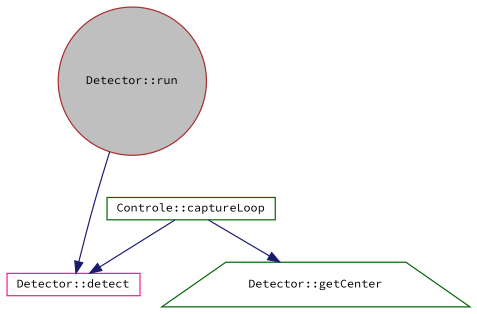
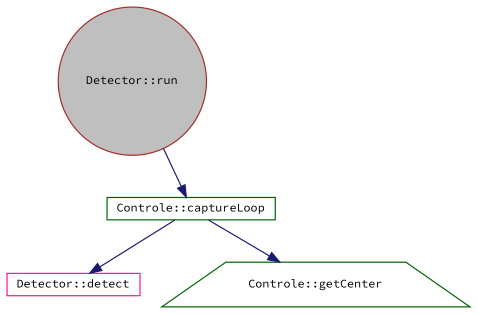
(93, 206) -> (172, 167)
(316, 285) -> (316, 285)
